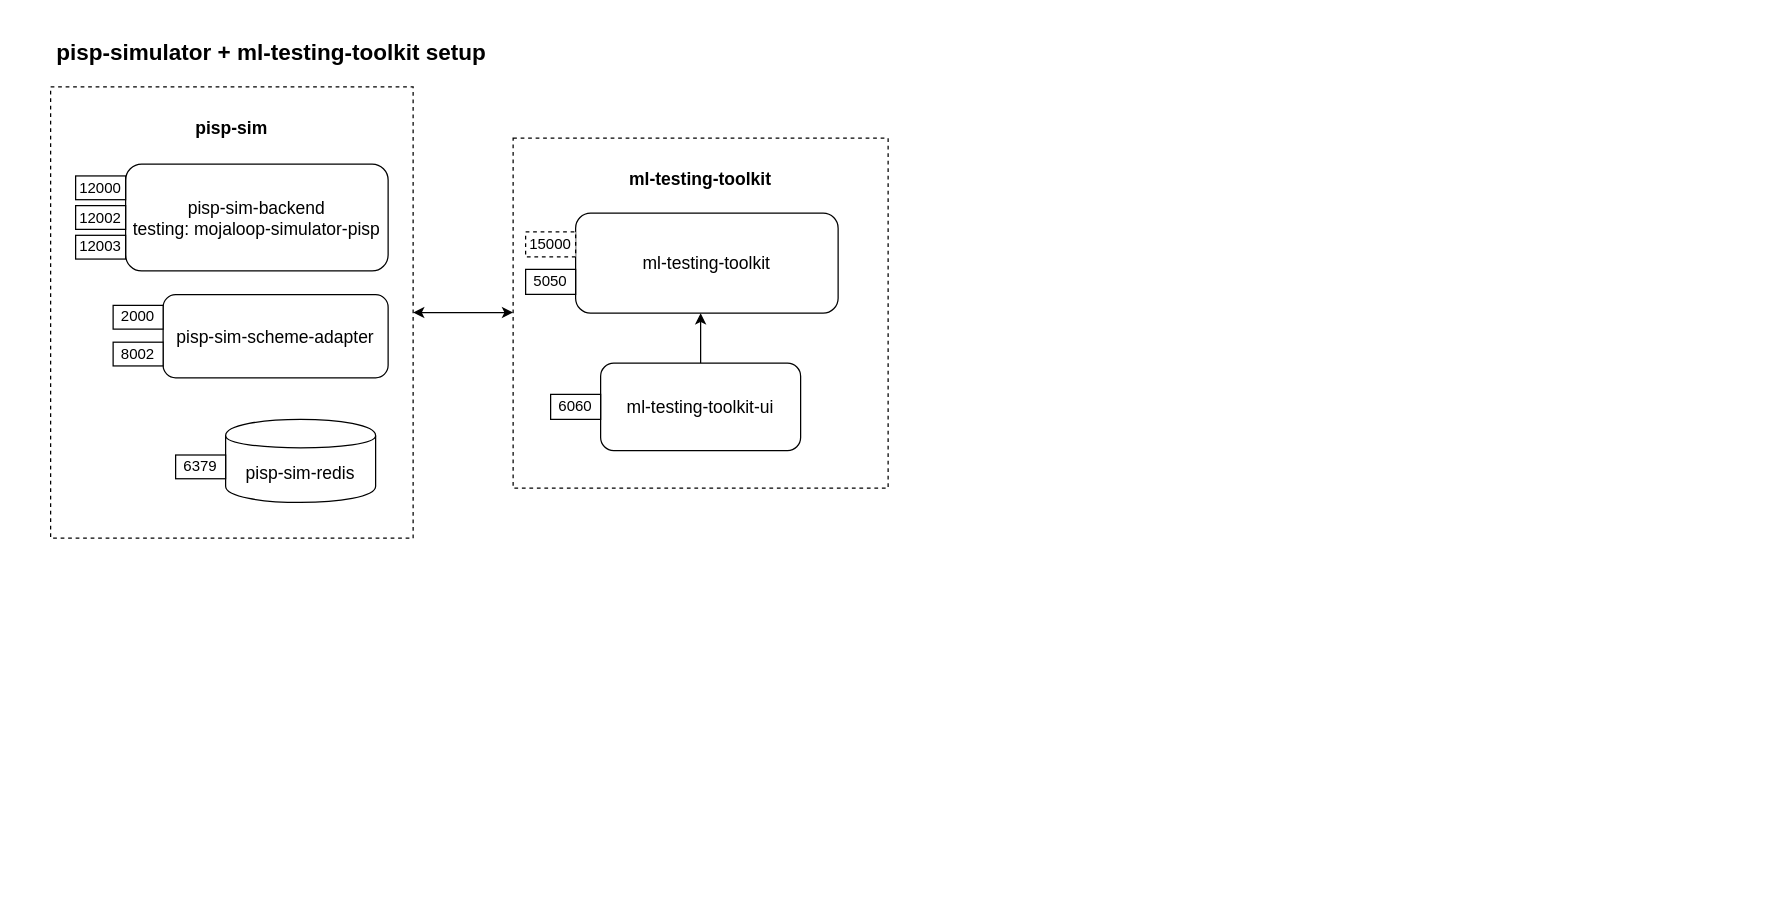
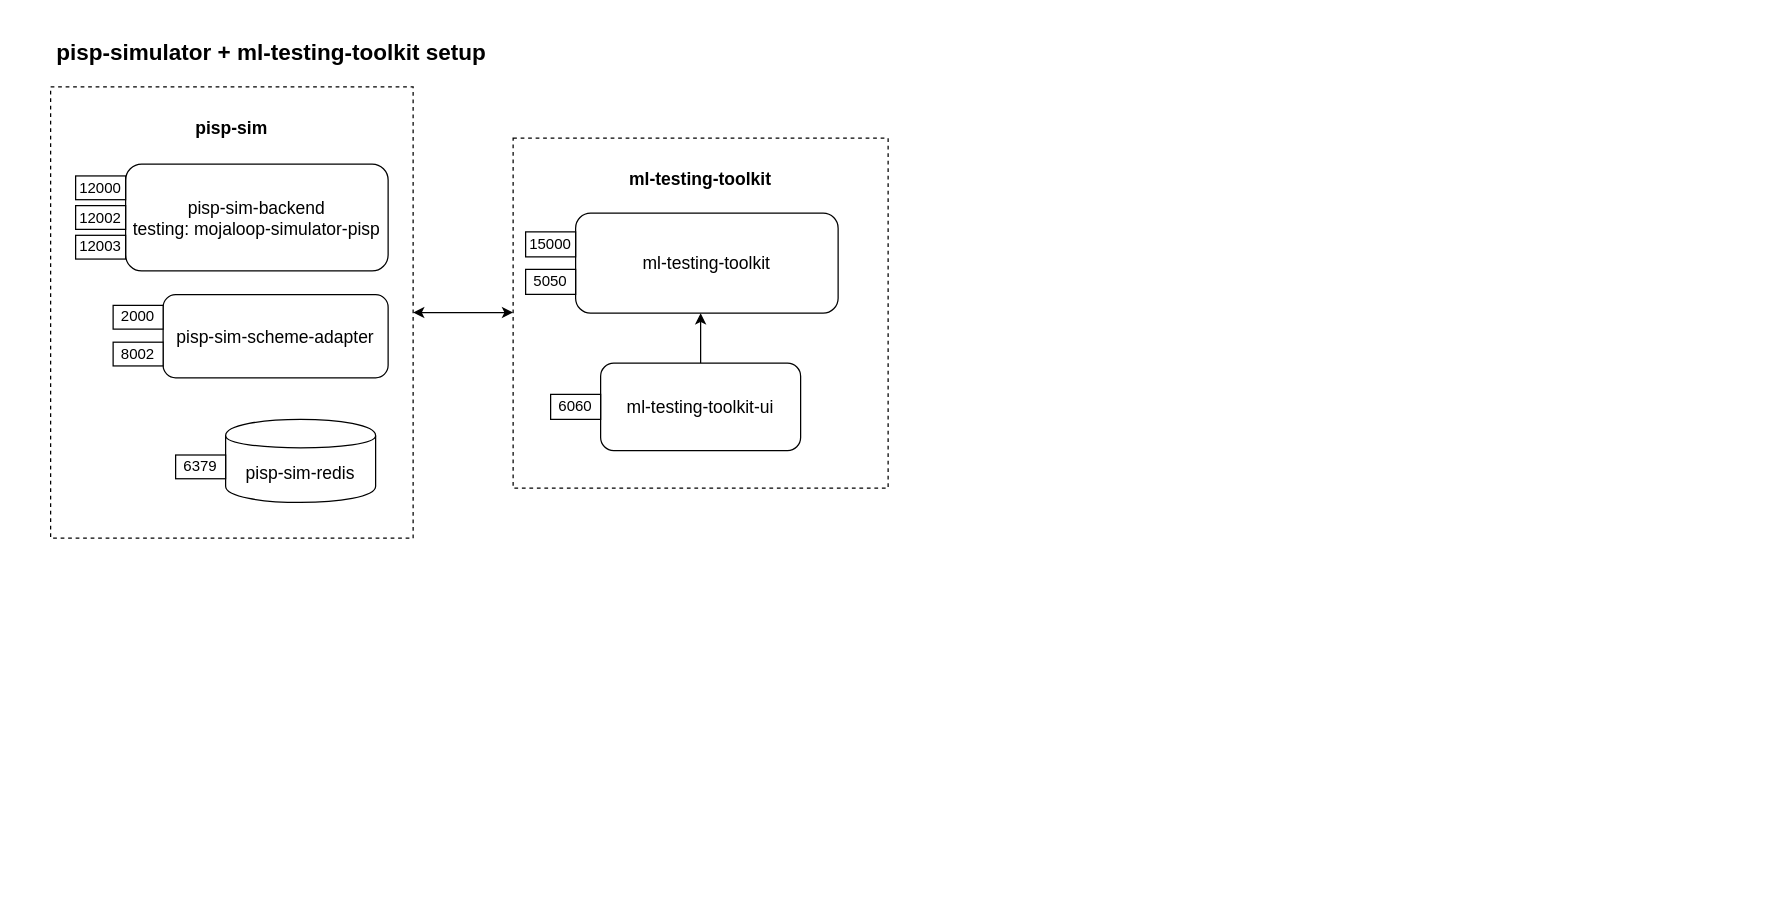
(551, 244) -> (551, 244)
